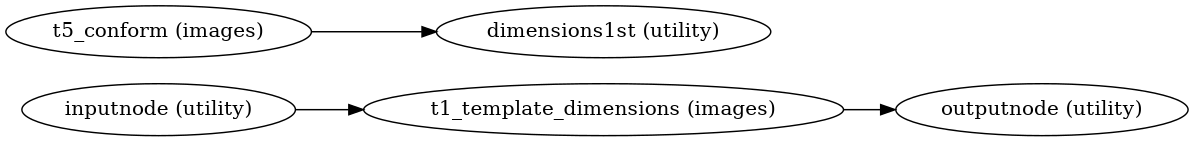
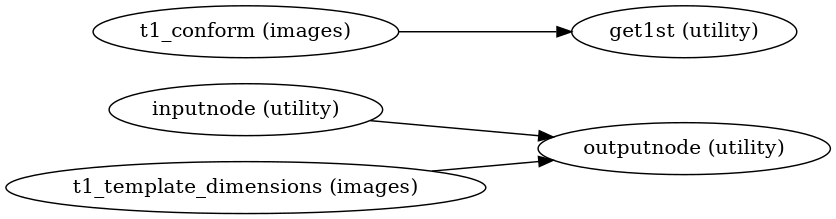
(159, 32) -> (246, 32)
(604, 32) -> (684, 32)
(322, 110) -> (455, 128)
